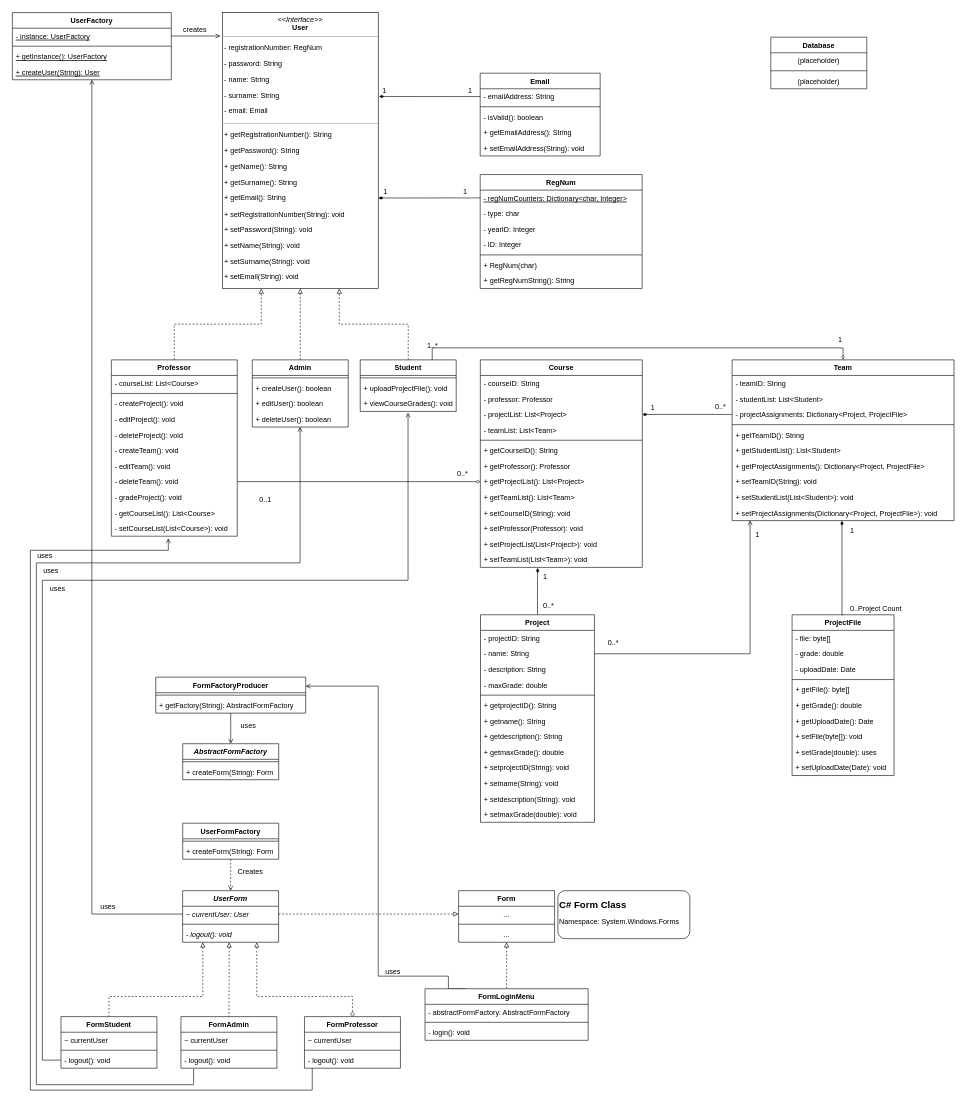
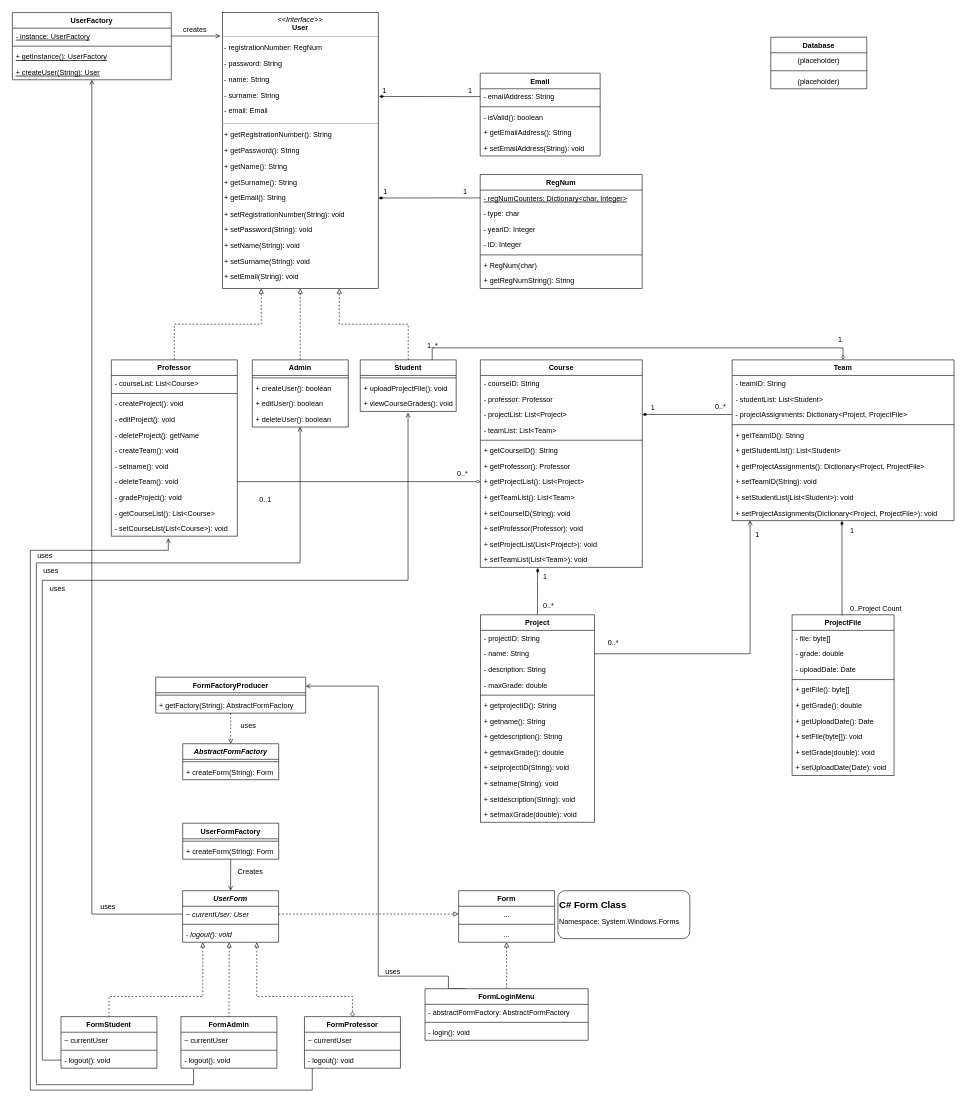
(156, 435) -> (163, 435)
(146, 467) -> (145, 467)
(231, 729) -> (231, 729)
(840, 753) -> (839, 753)
(231, 874) -> (231, 874)
